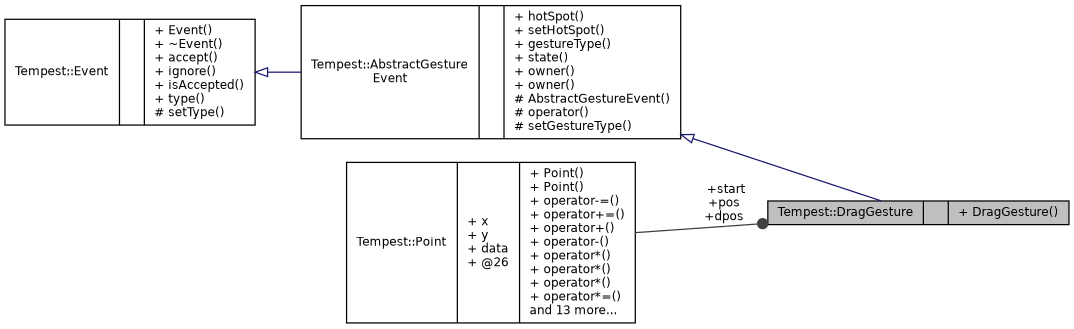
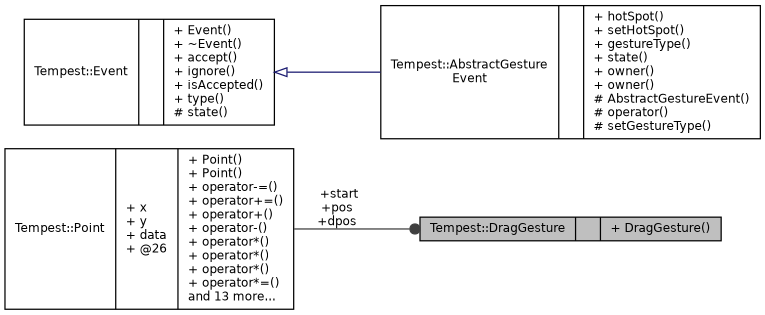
(190, 113) -> (201, 113)
(787, 170) -> none
